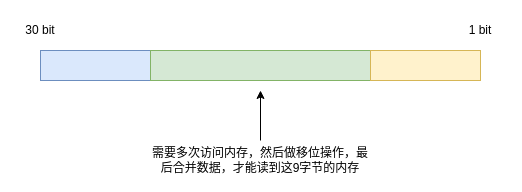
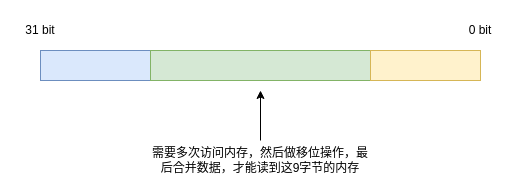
(41, 31) -> (41, 31)
(481, 31) -> (481, 31)
